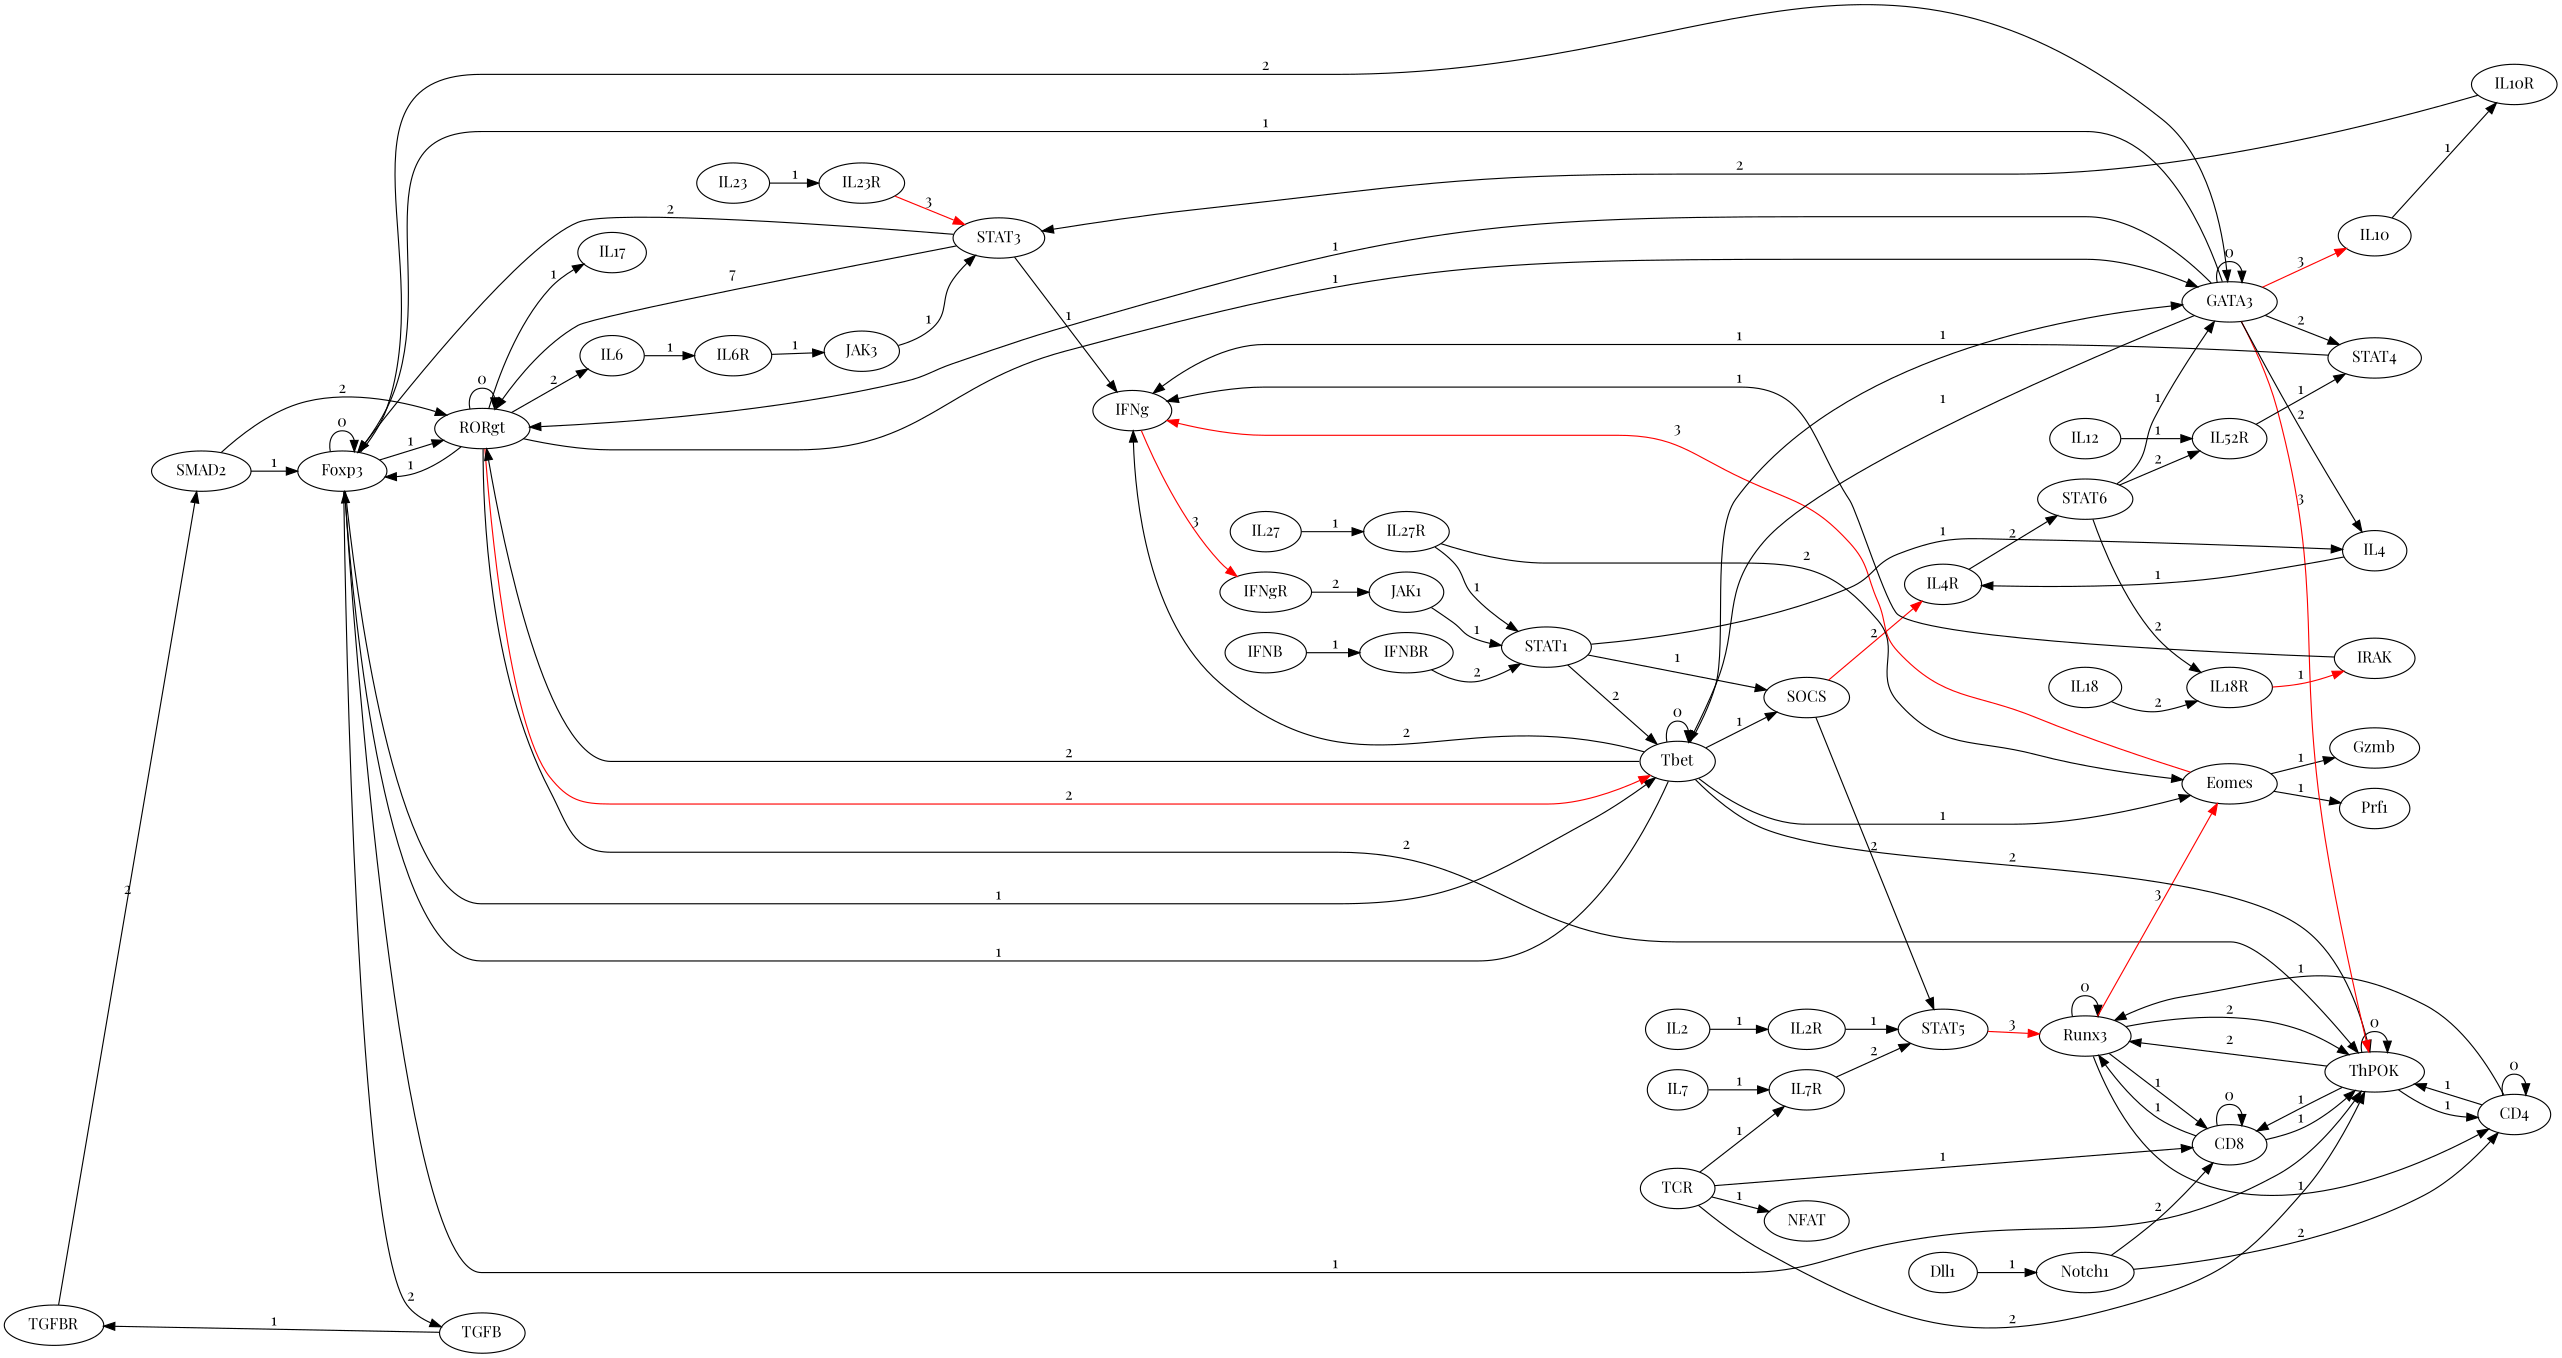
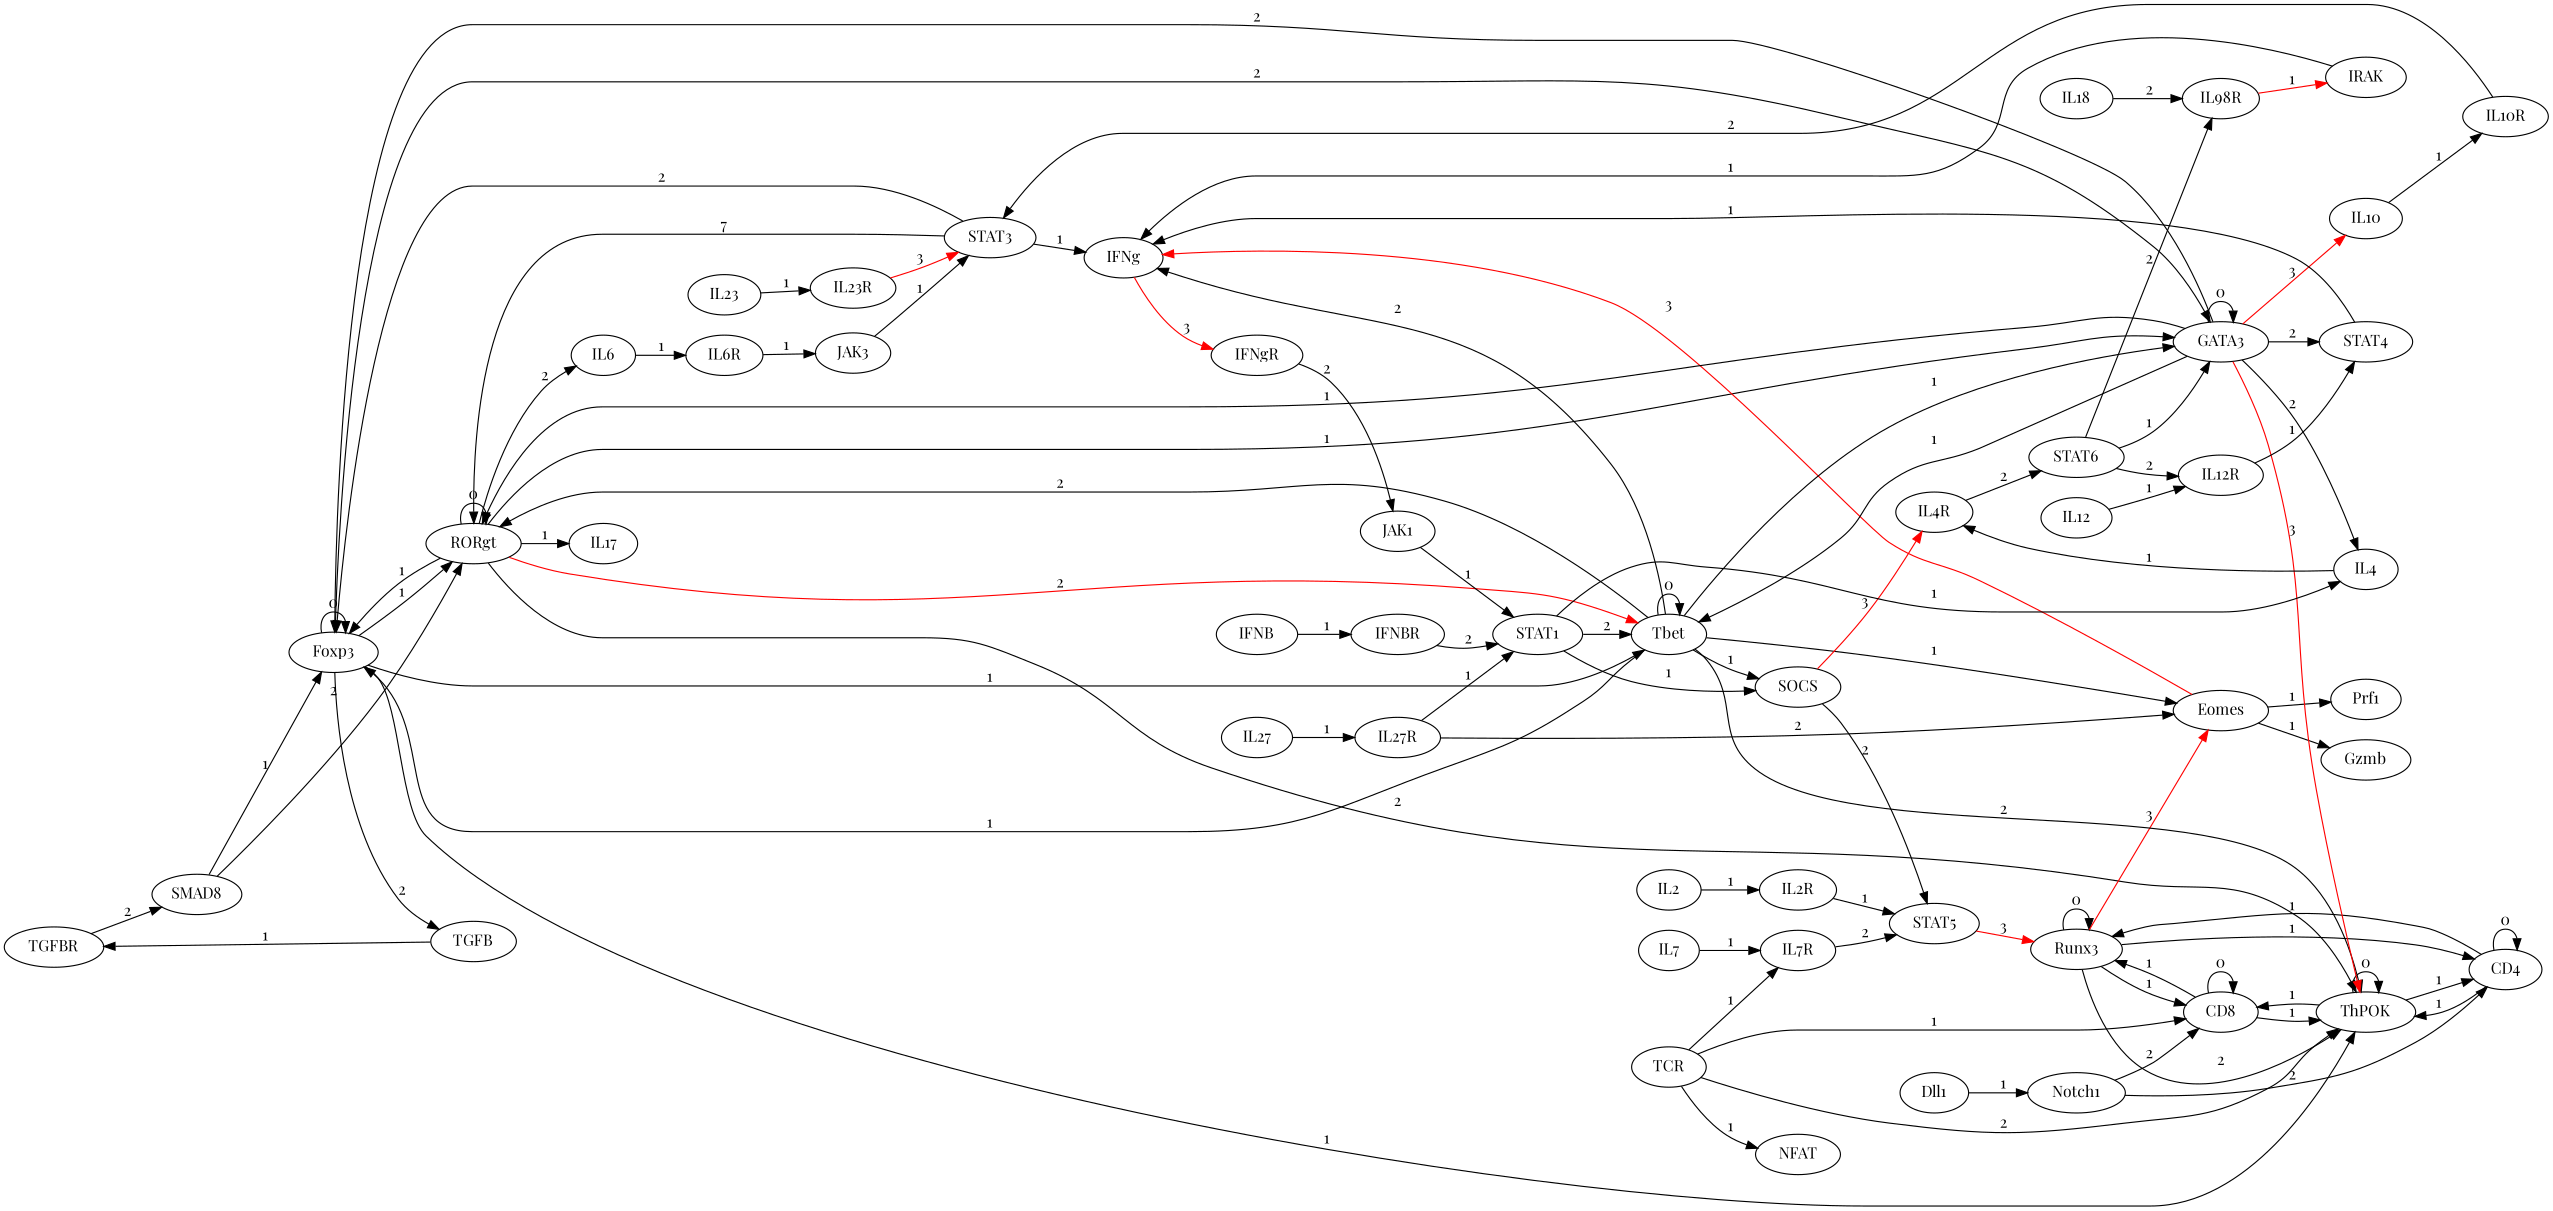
(1266, 123) -> (1257, 17)
(2230, 439) -> (2221, 475)
(201, 471) -> (197, 894)
(1874, 633) -> (1865, 602)
(2230, 688) -> (2221, 99)
(2234, 1055) -> none
